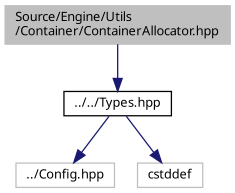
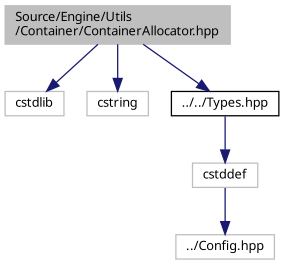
none -> (35, 104)
none -> (118, 104)
(95, 134) -> (225, 205)
